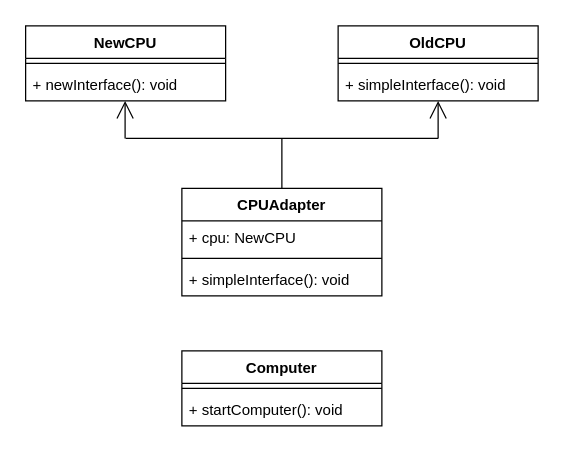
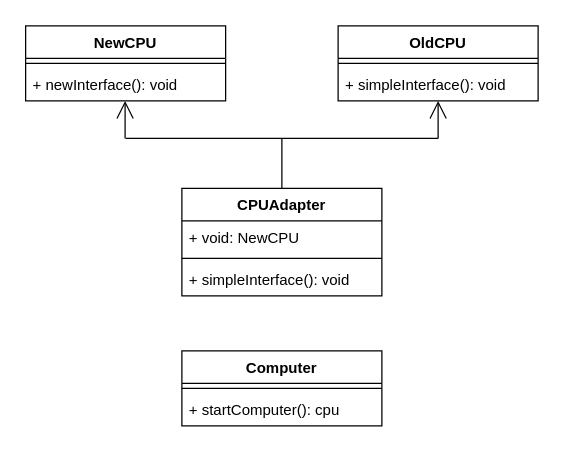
(238, 238) -> (240, 238)
(278, 410) -> (275, 410)
